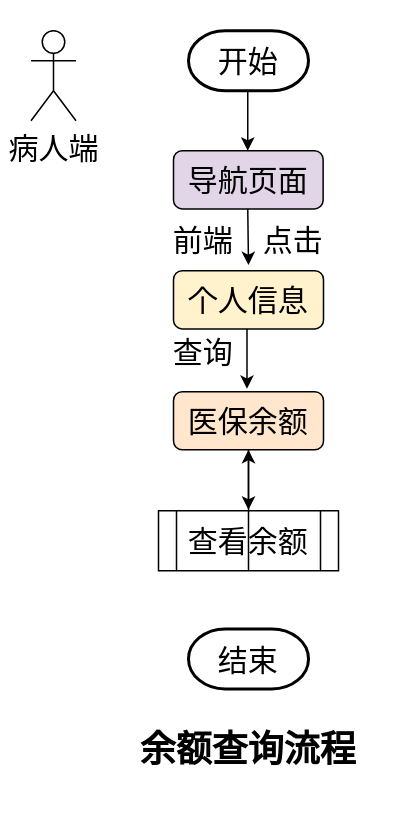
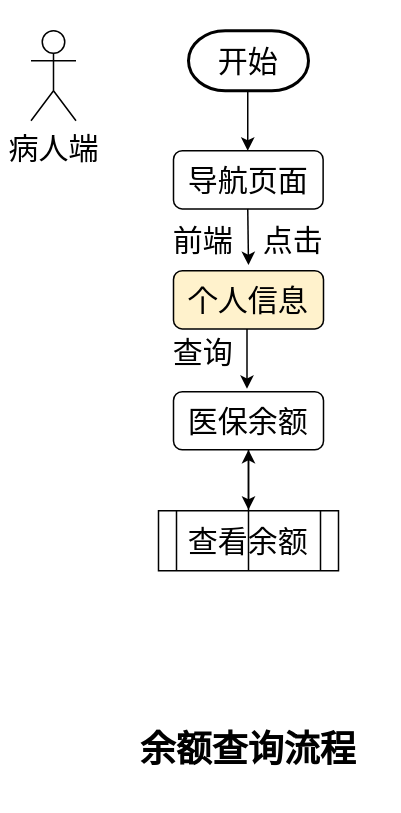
(248, 180) -> (248, 180)
(248, 421) -> (248, 421)
(248, 659) -> none
